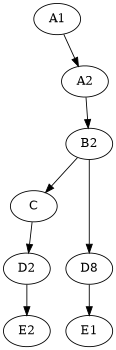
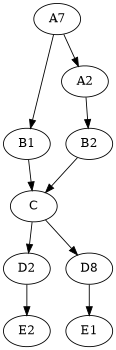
(57, 19) -> (57, 19)
none -> (27, 144)
(89, 202) -> (59, 234)
